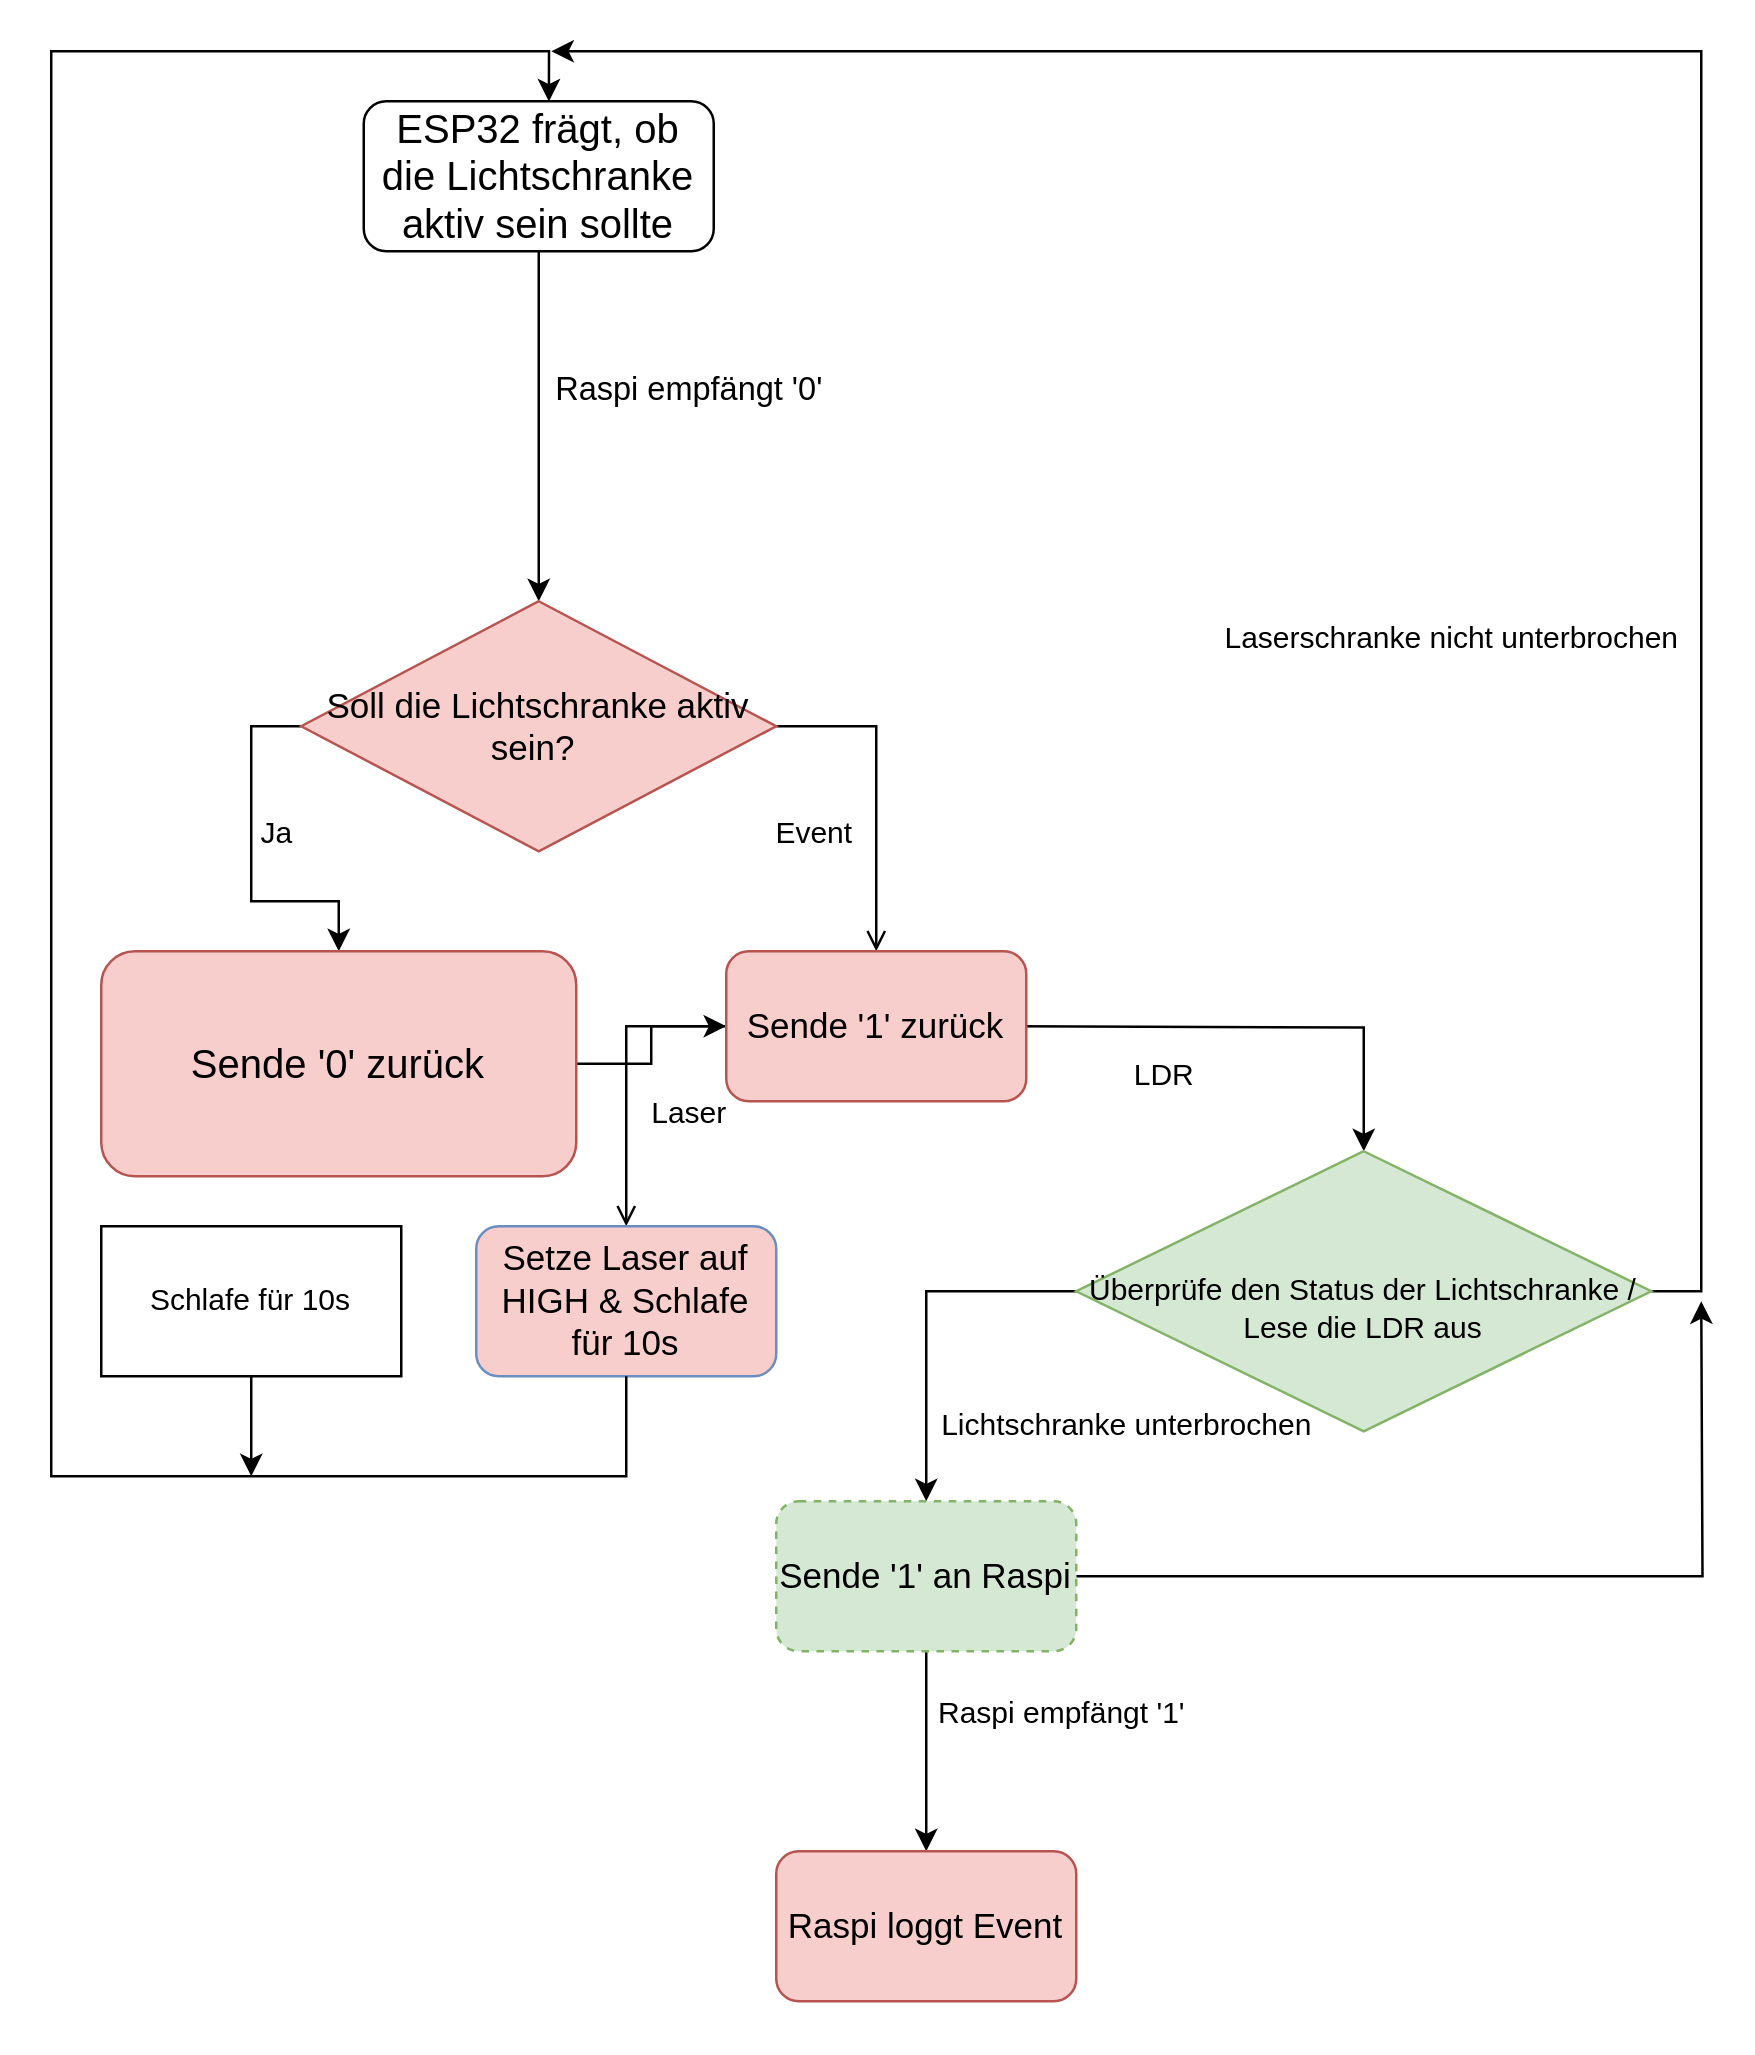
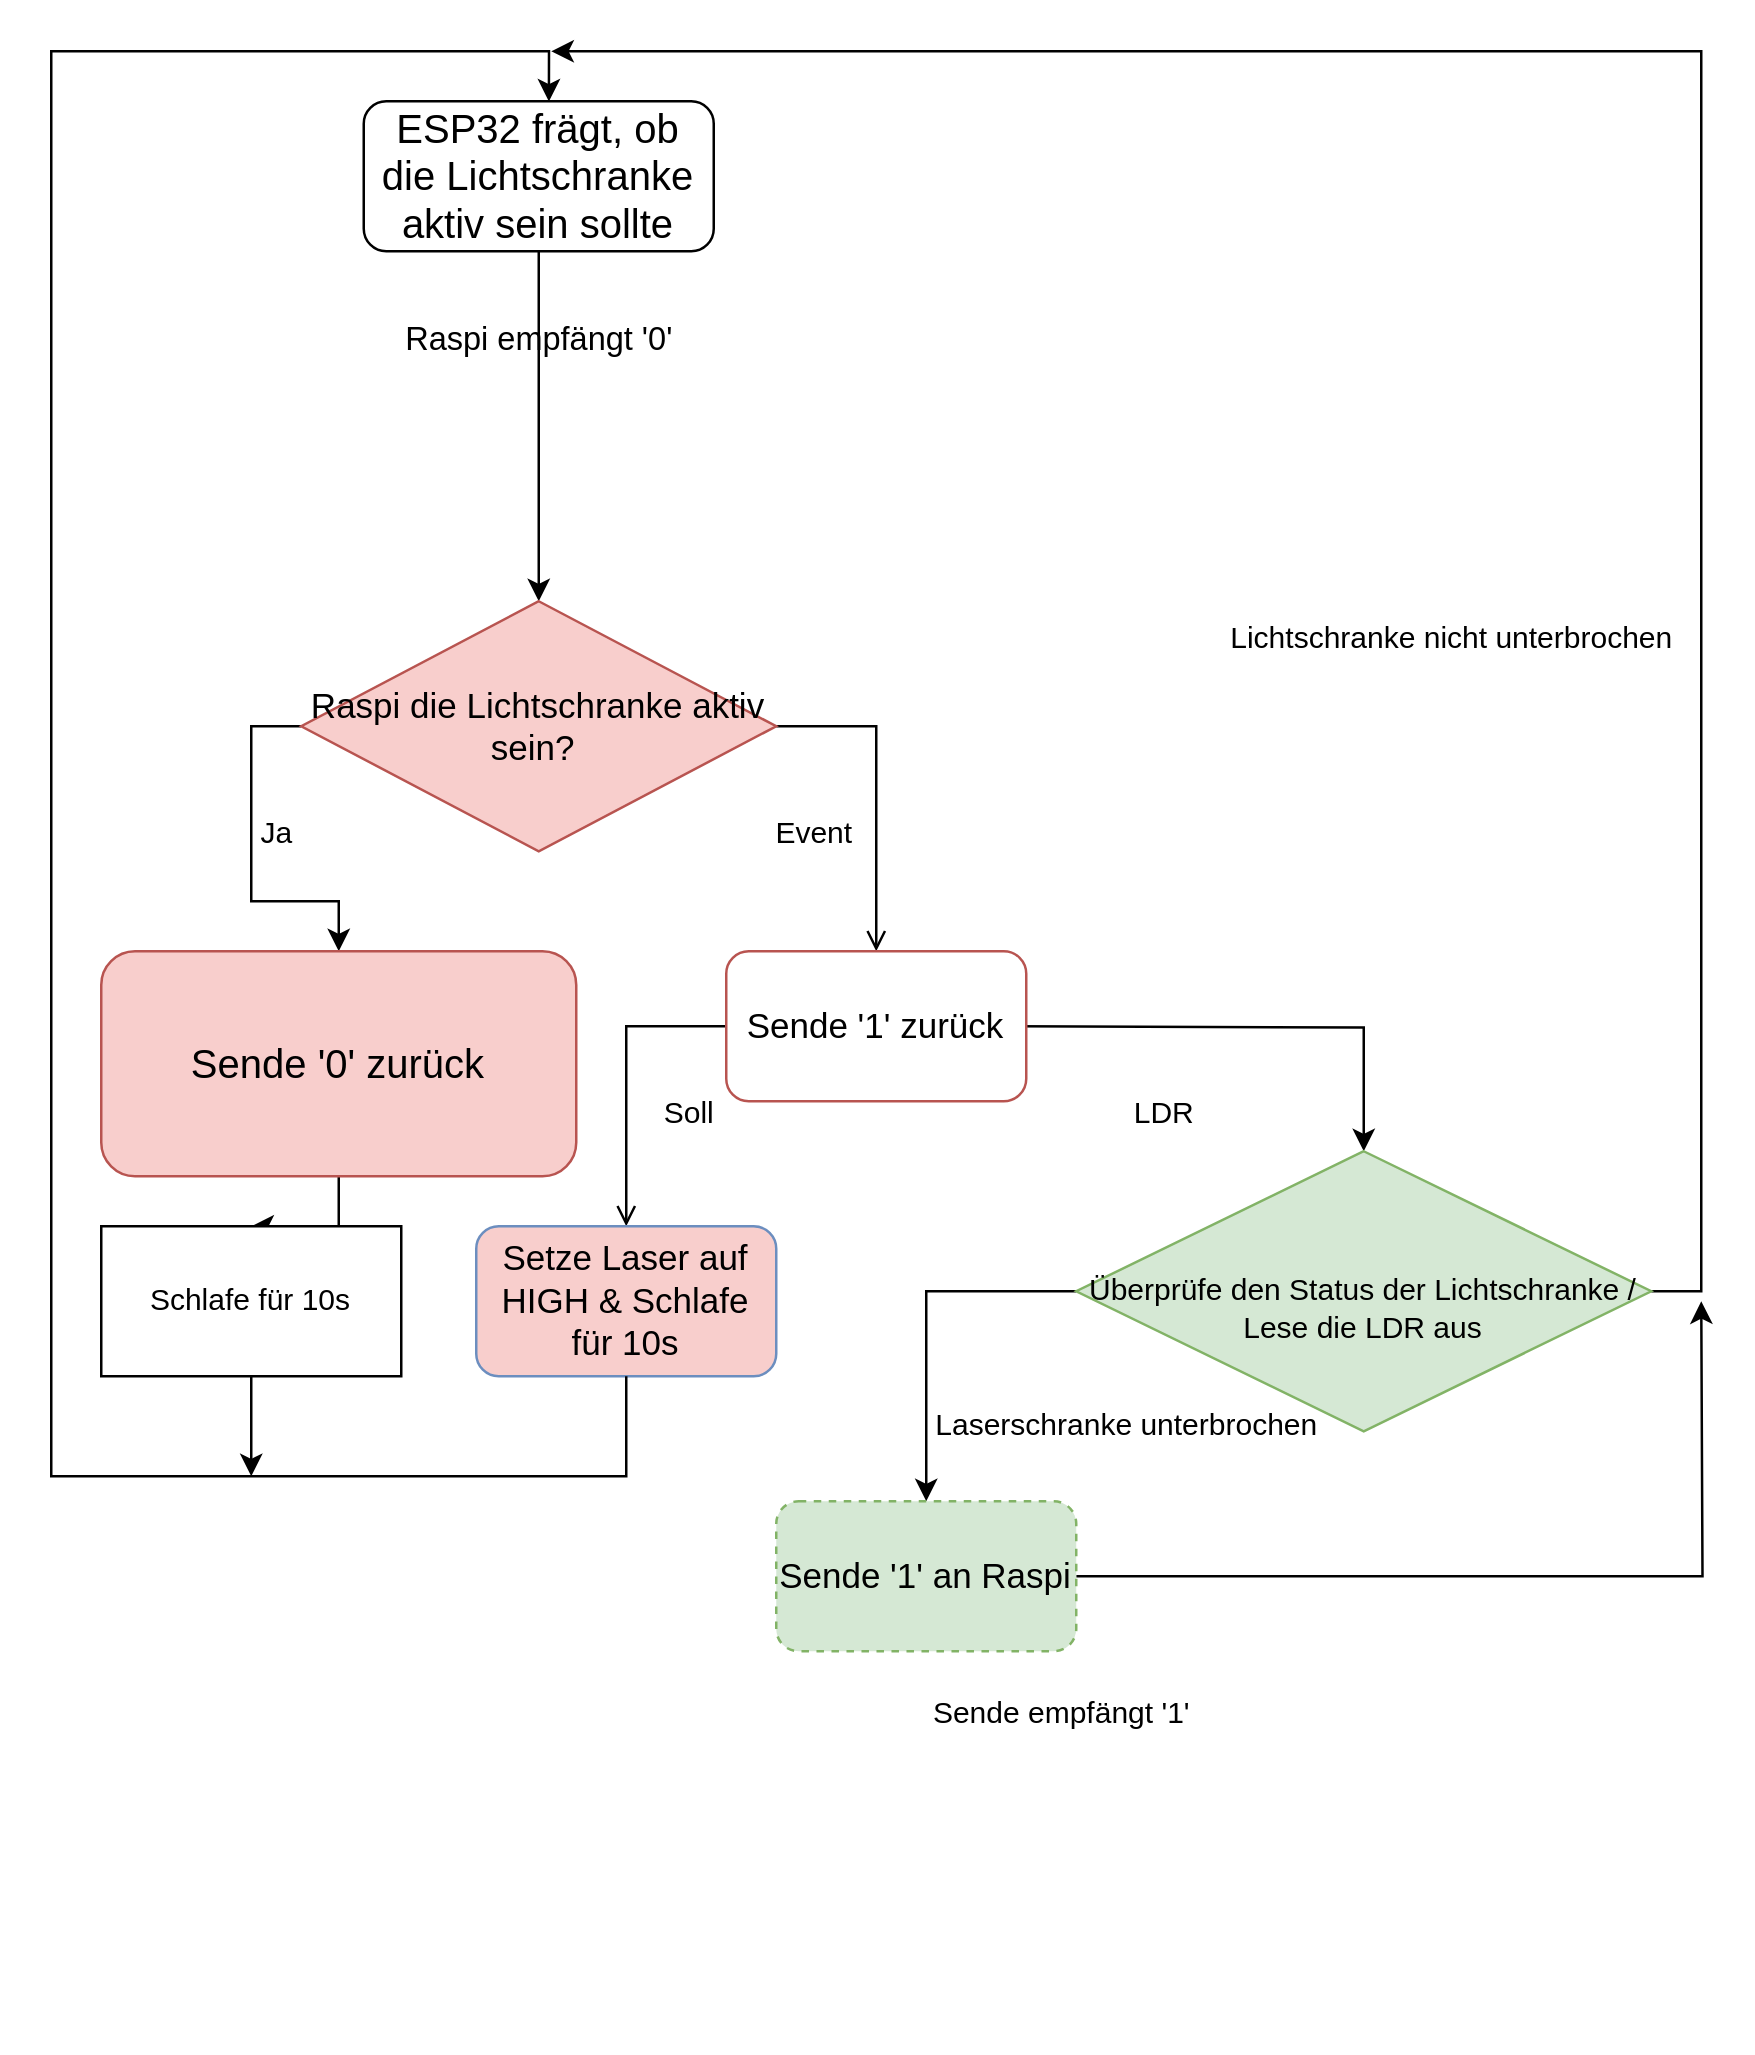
(689, 389) -> (539, 339)
(1453, 639) -> (1453, 639)
(539, 726) -> (539, 726)
(876, 1026) -> (876, 1026)
(651, 1058) -> (339, 1203)
(1164, 1076) -> (1164, 1114)
(690, 1114) -> (690, 1114)
(1128, 1426) -> (1128, 1426)
(1063, 1714) -> (1063, 1714)
(926, 1743) -> none
(926, 1926) -> none
